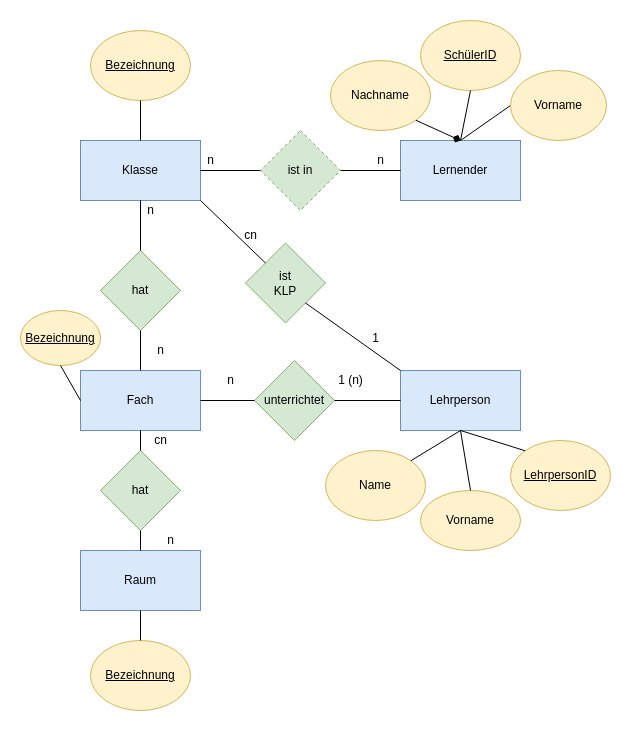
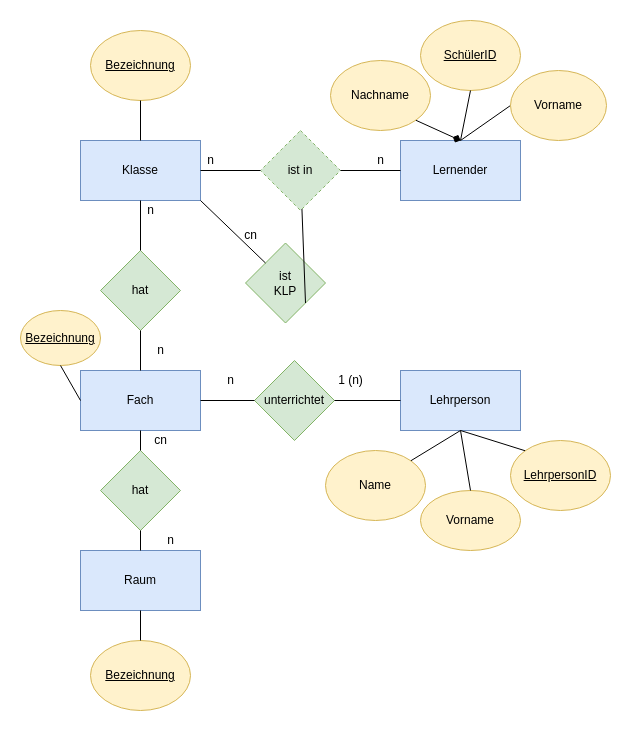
(353, 337) -> (304, 256)
(376, 338) -> none
